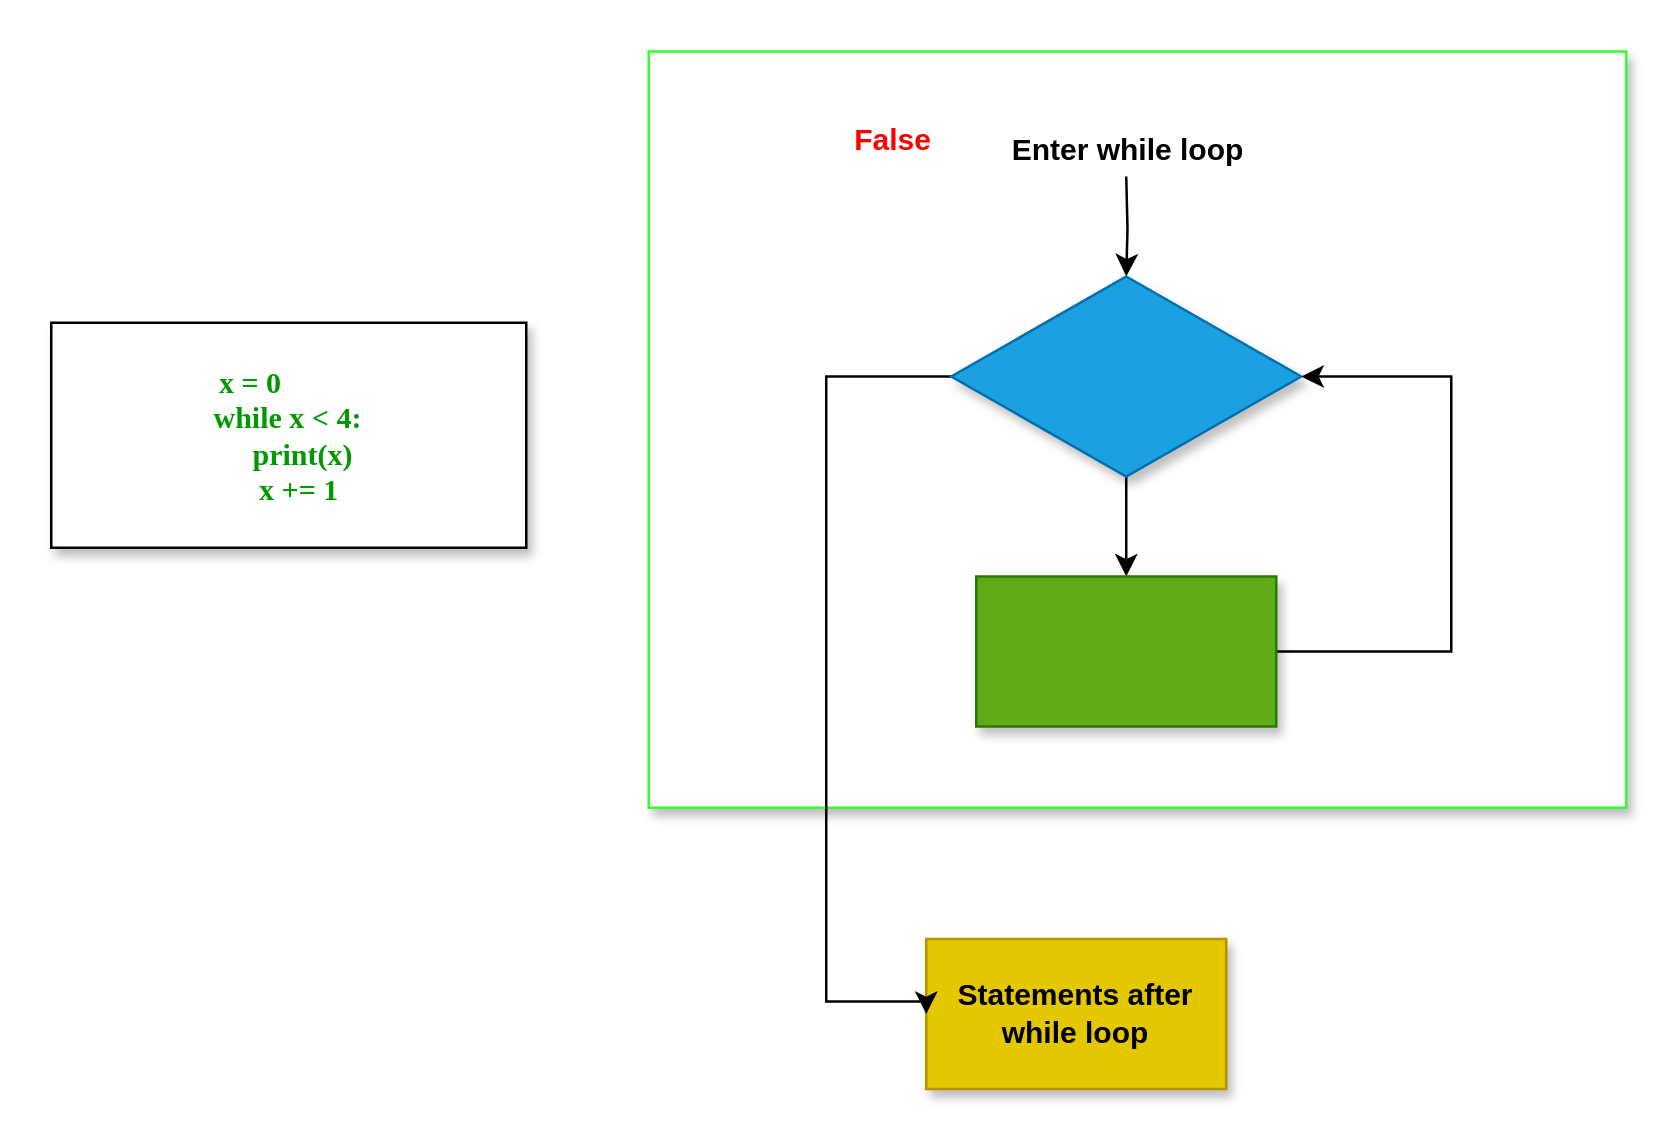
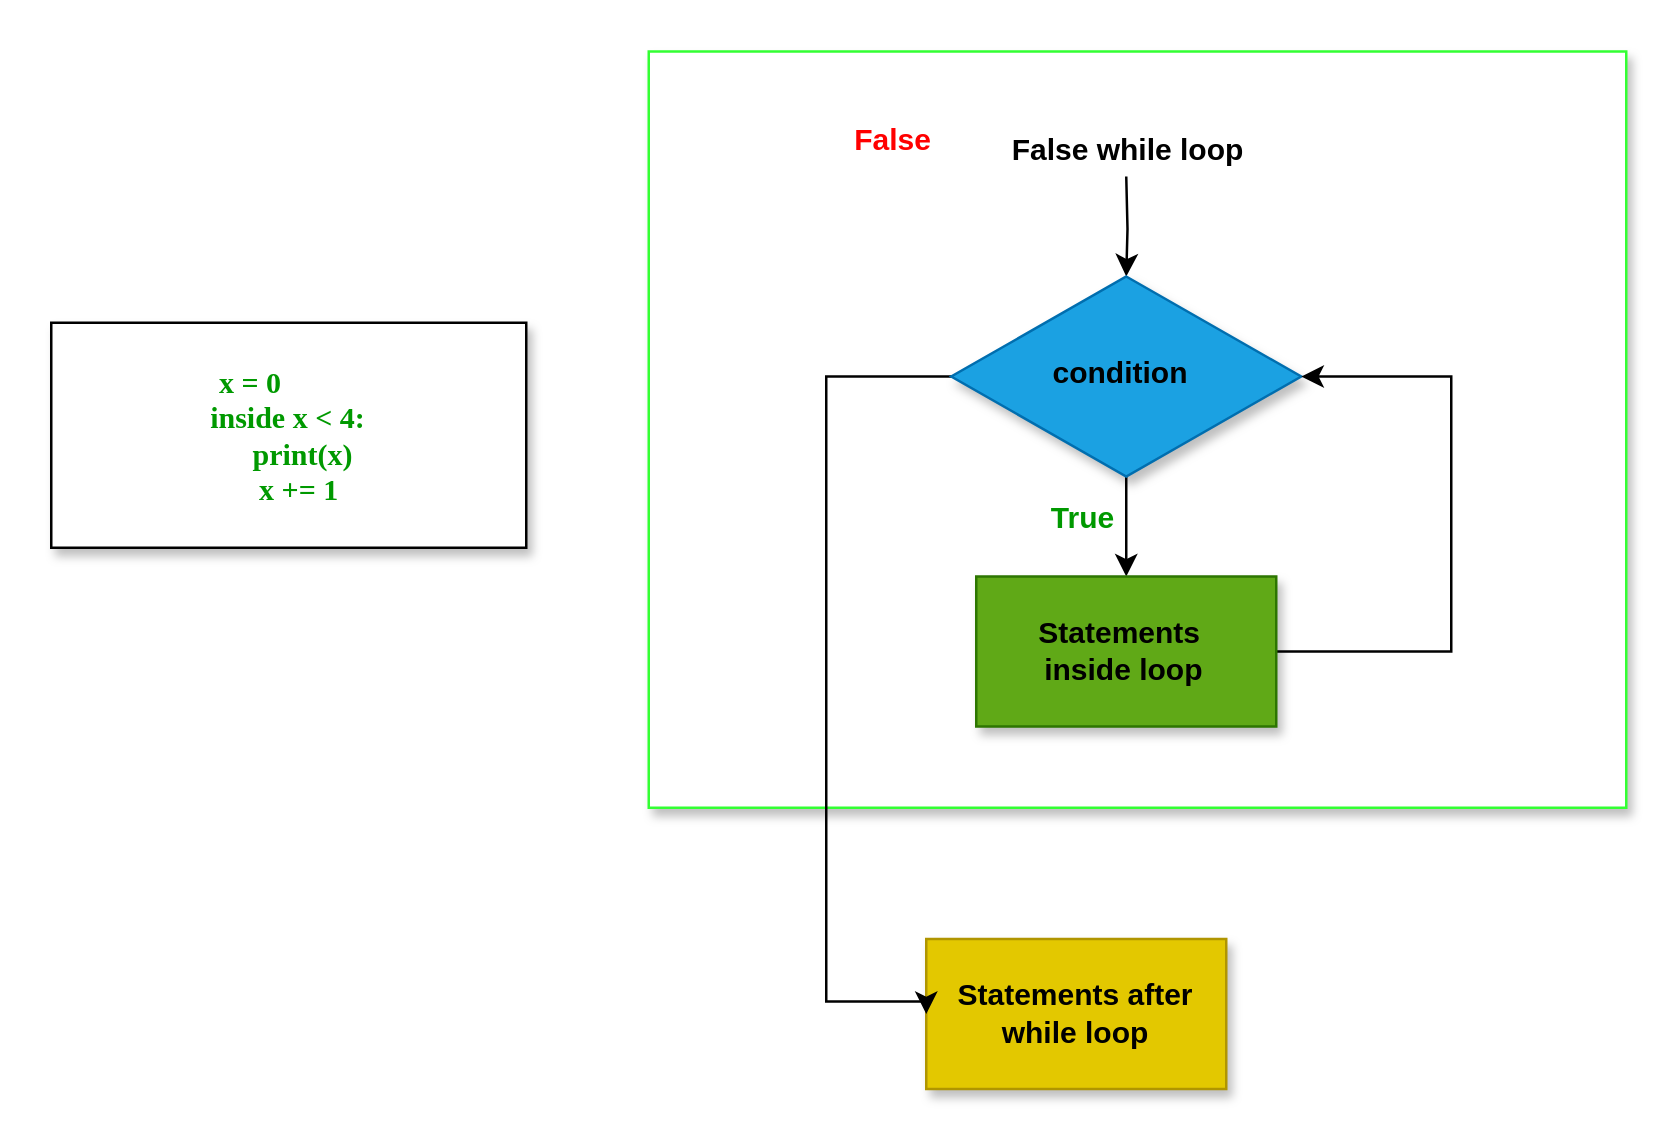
(1129, 151) -> (1129, 151)
none -> (1121, 374)
(289, 436) -> (289, 436)
none -> (1084, 519)
none -> (1104, 651)
